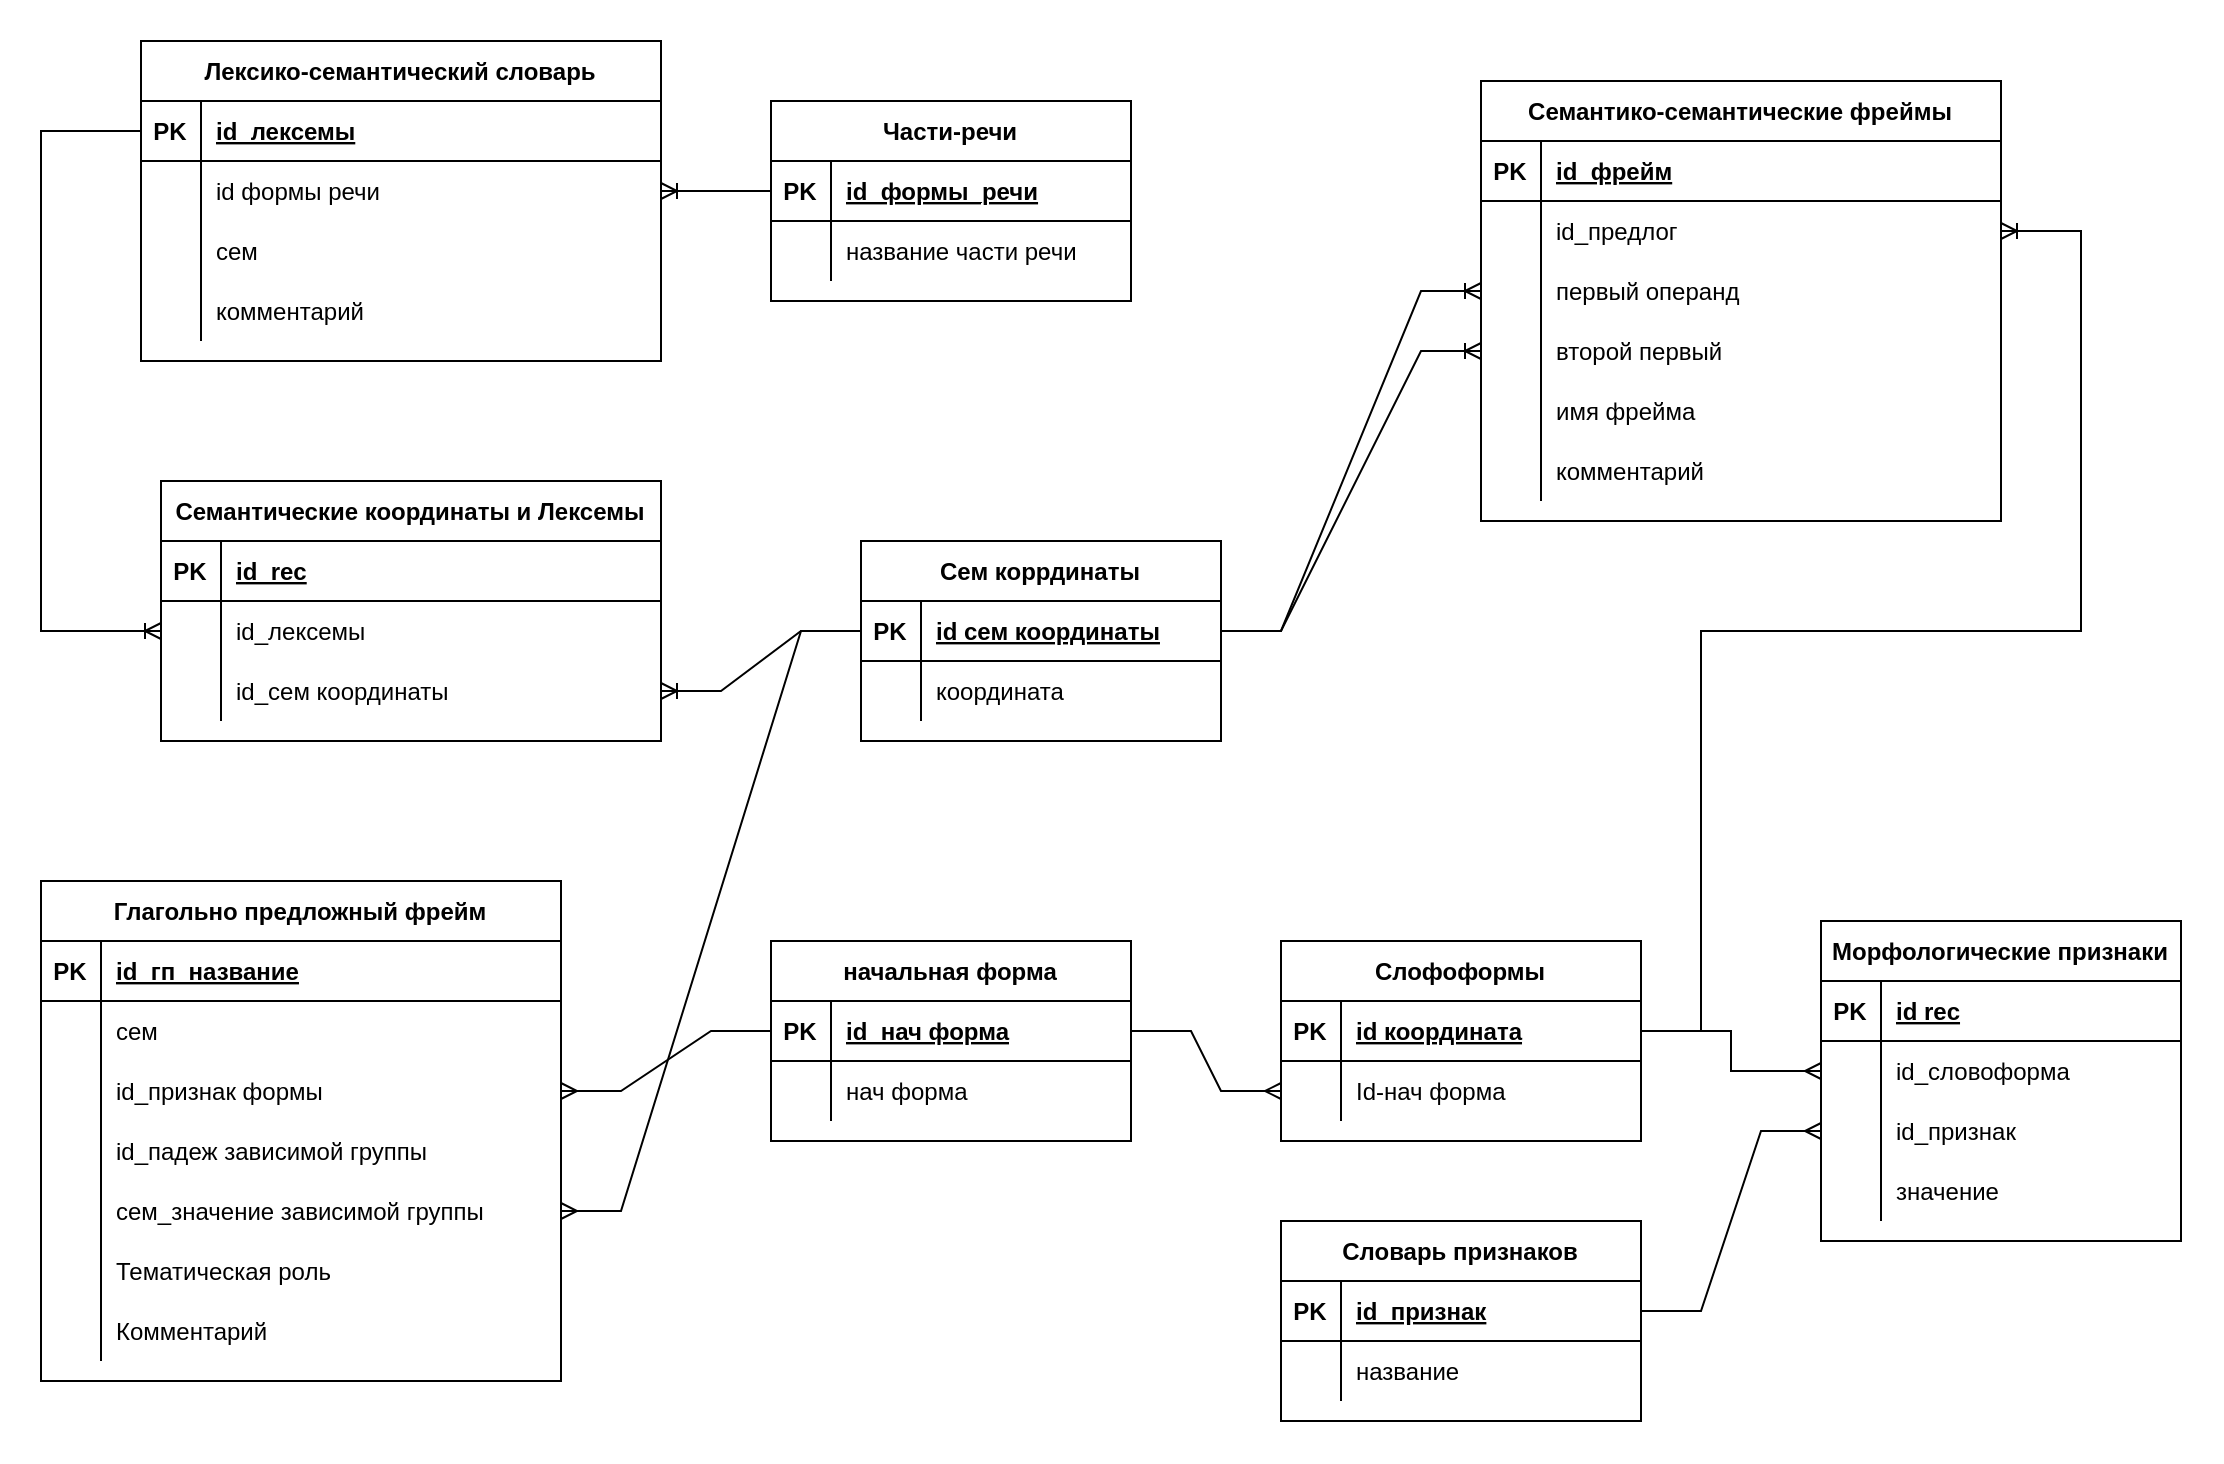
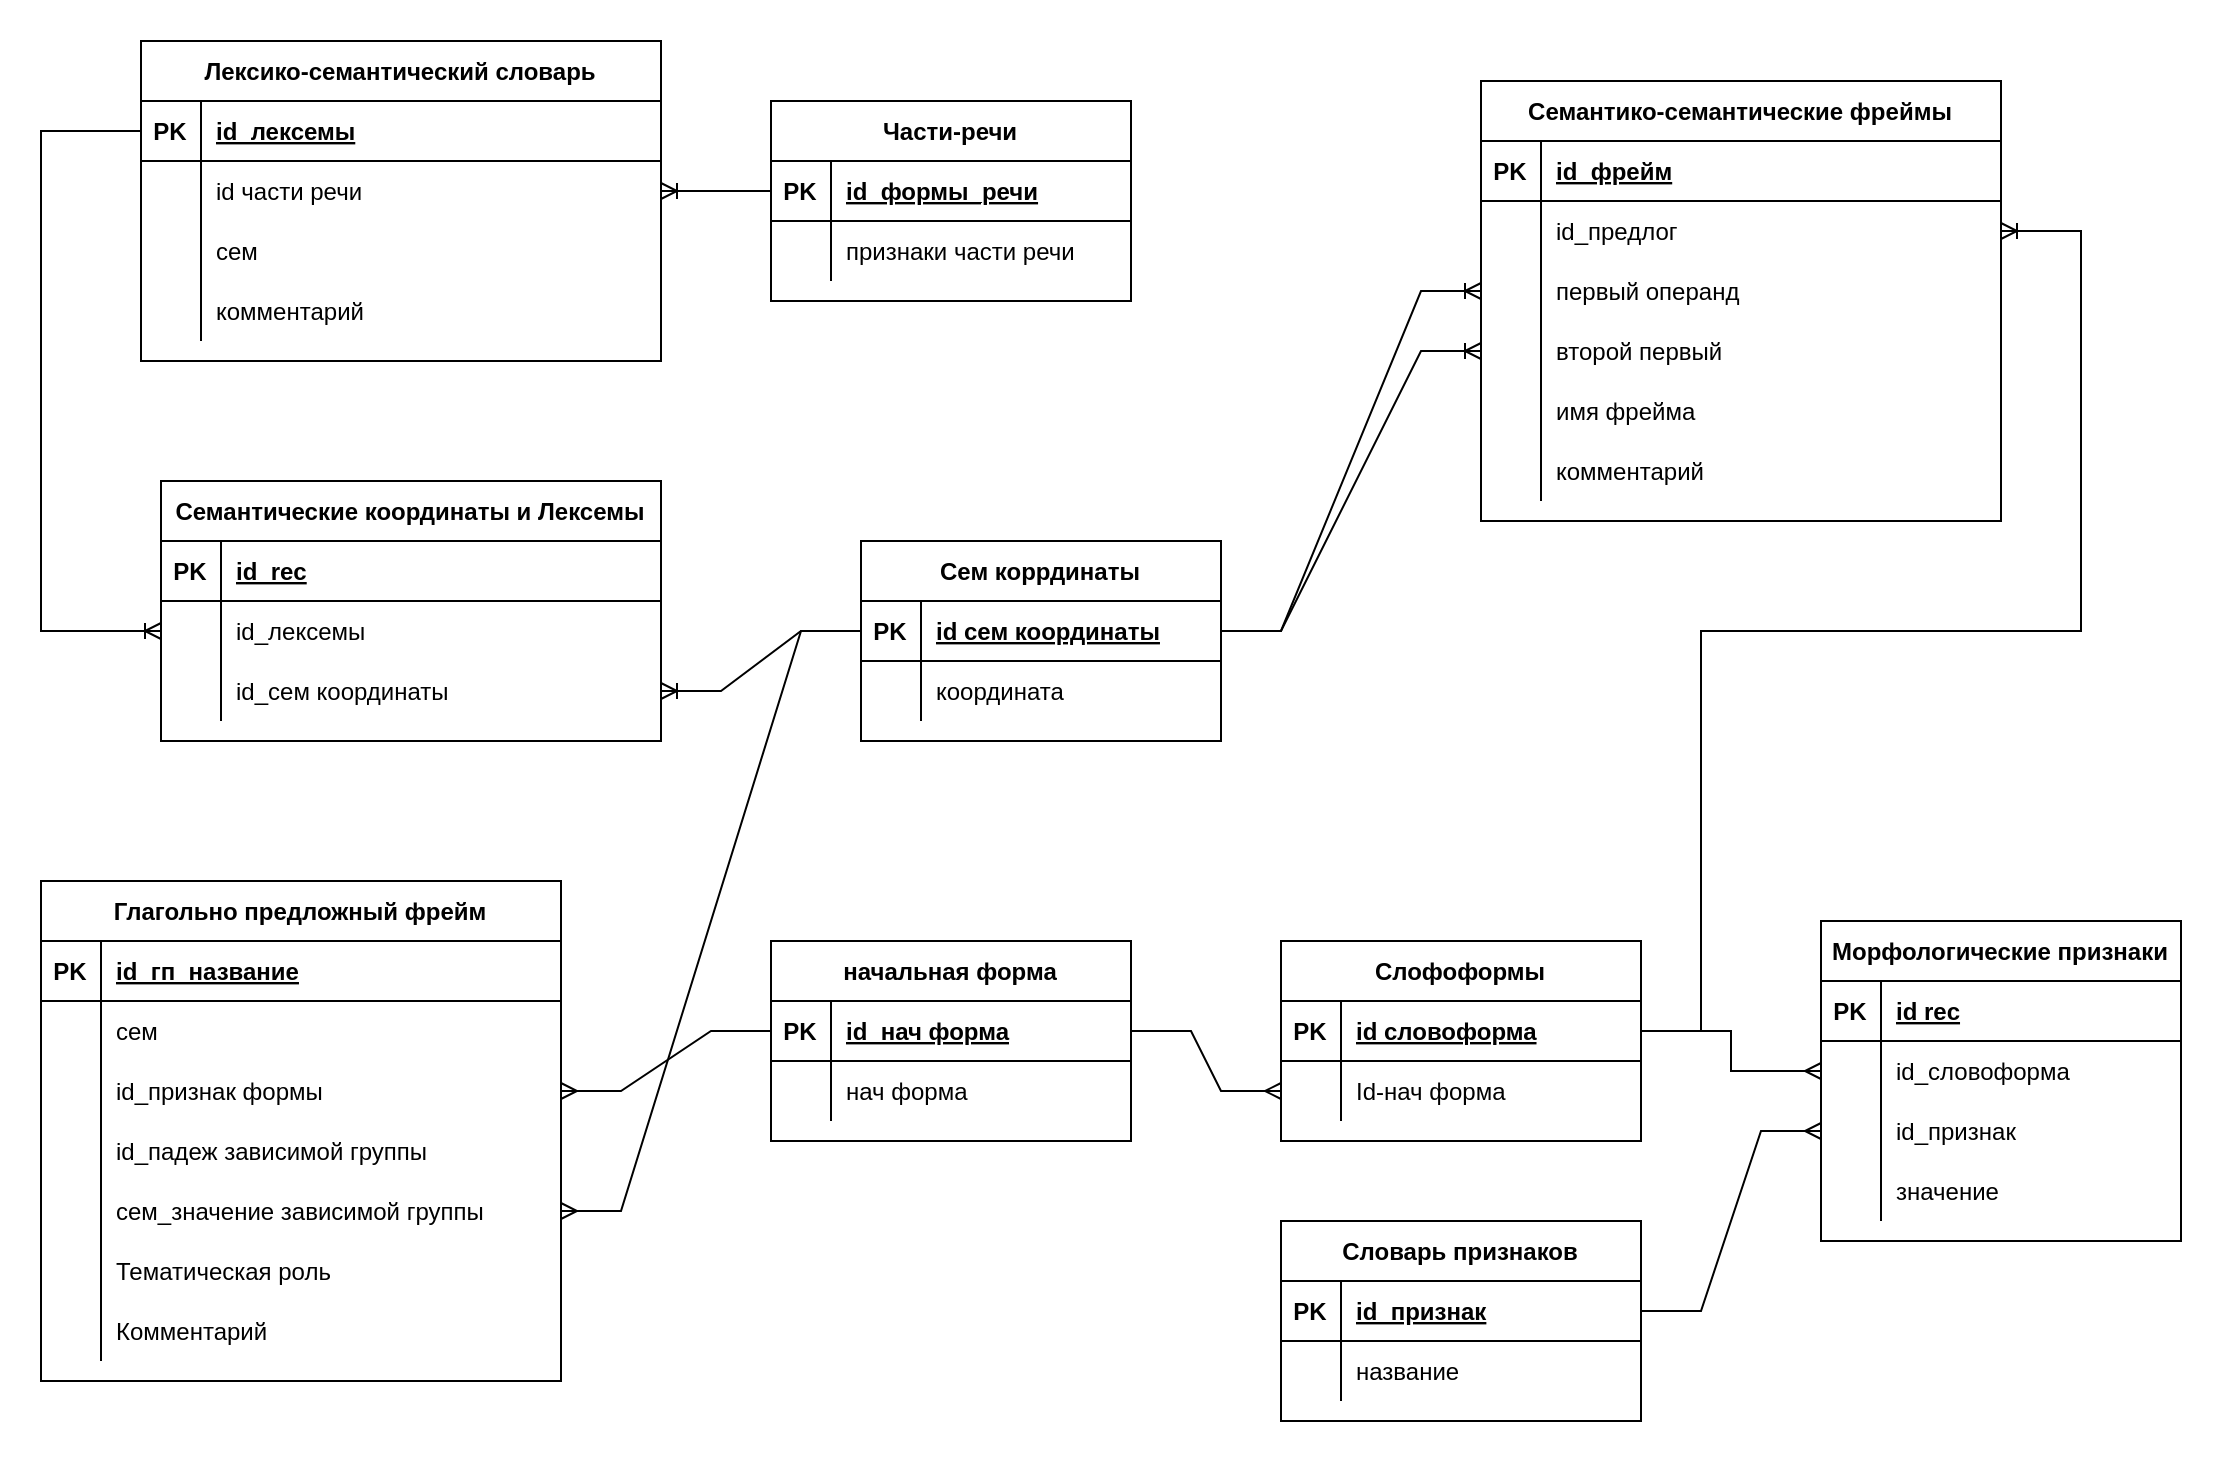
(294, 192) -> (294, 192)
(967, 252) -> (967, 252)
(1437, 1032) -> (1437, 1032)
